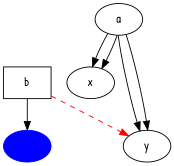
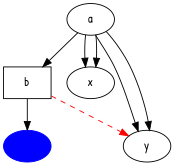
none -> (64, 47)
